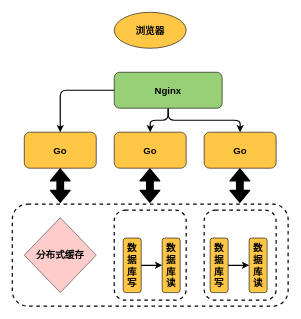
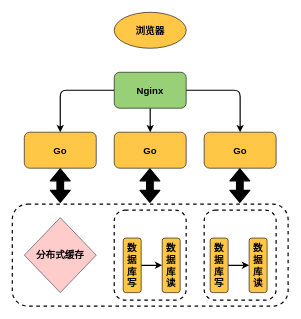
(168, 90) -> (150, 90)
